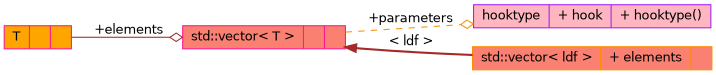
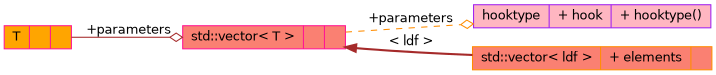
(127, 30) -> (127, 30)
